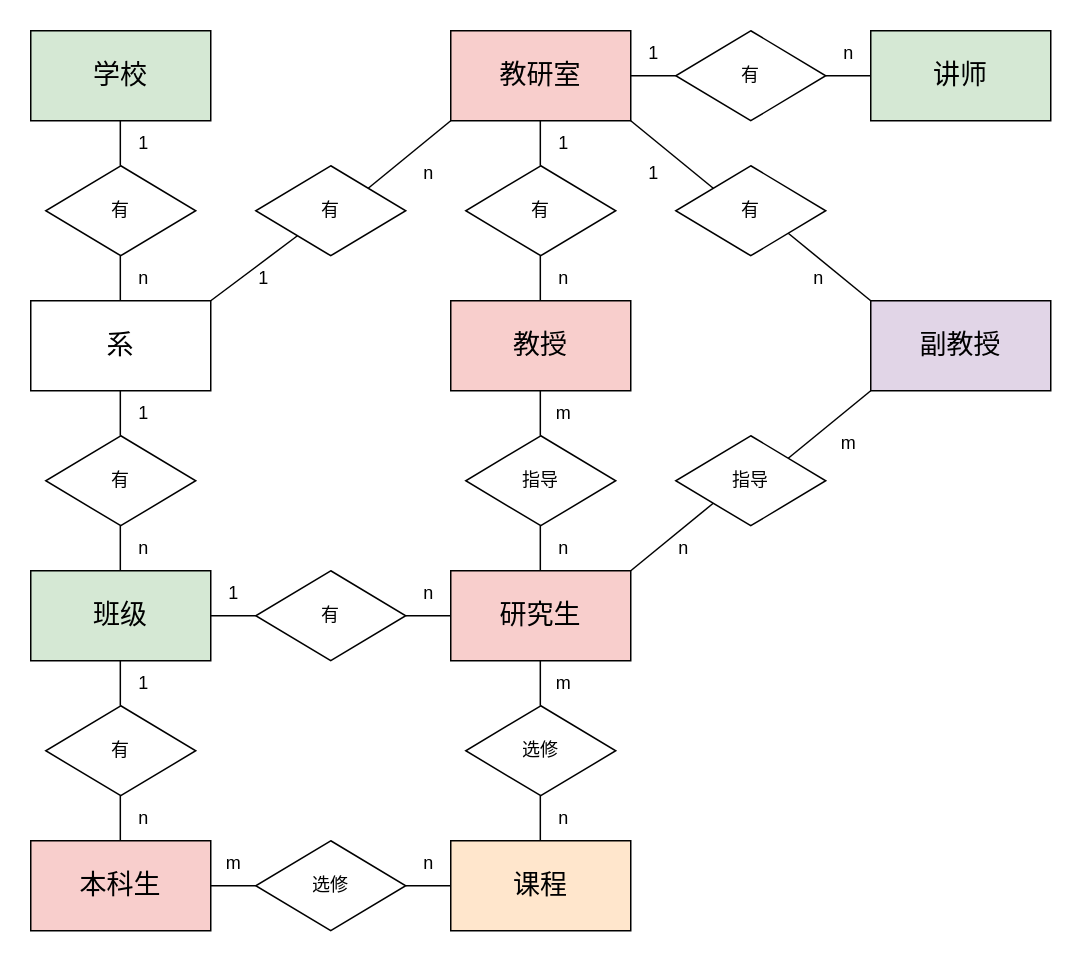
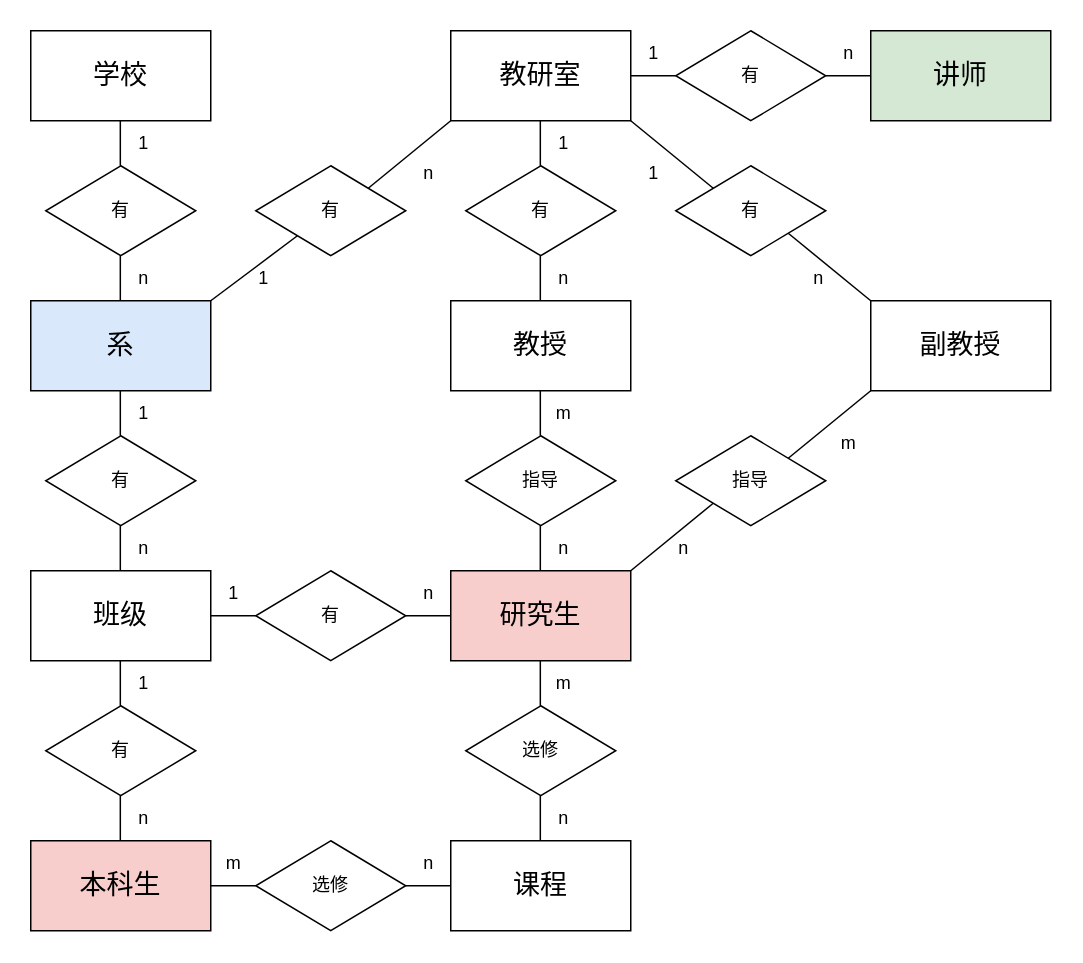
(121, 76) -> (121, 76)
(541, 76) -> (541, 76)
(121, 346) -> (121, 346)
(541, 346) -> (541, 346)
(961, 346) -> (961, 346)
(121, 616) -> (121, 616)
(541, 886) -> (541, 886)
